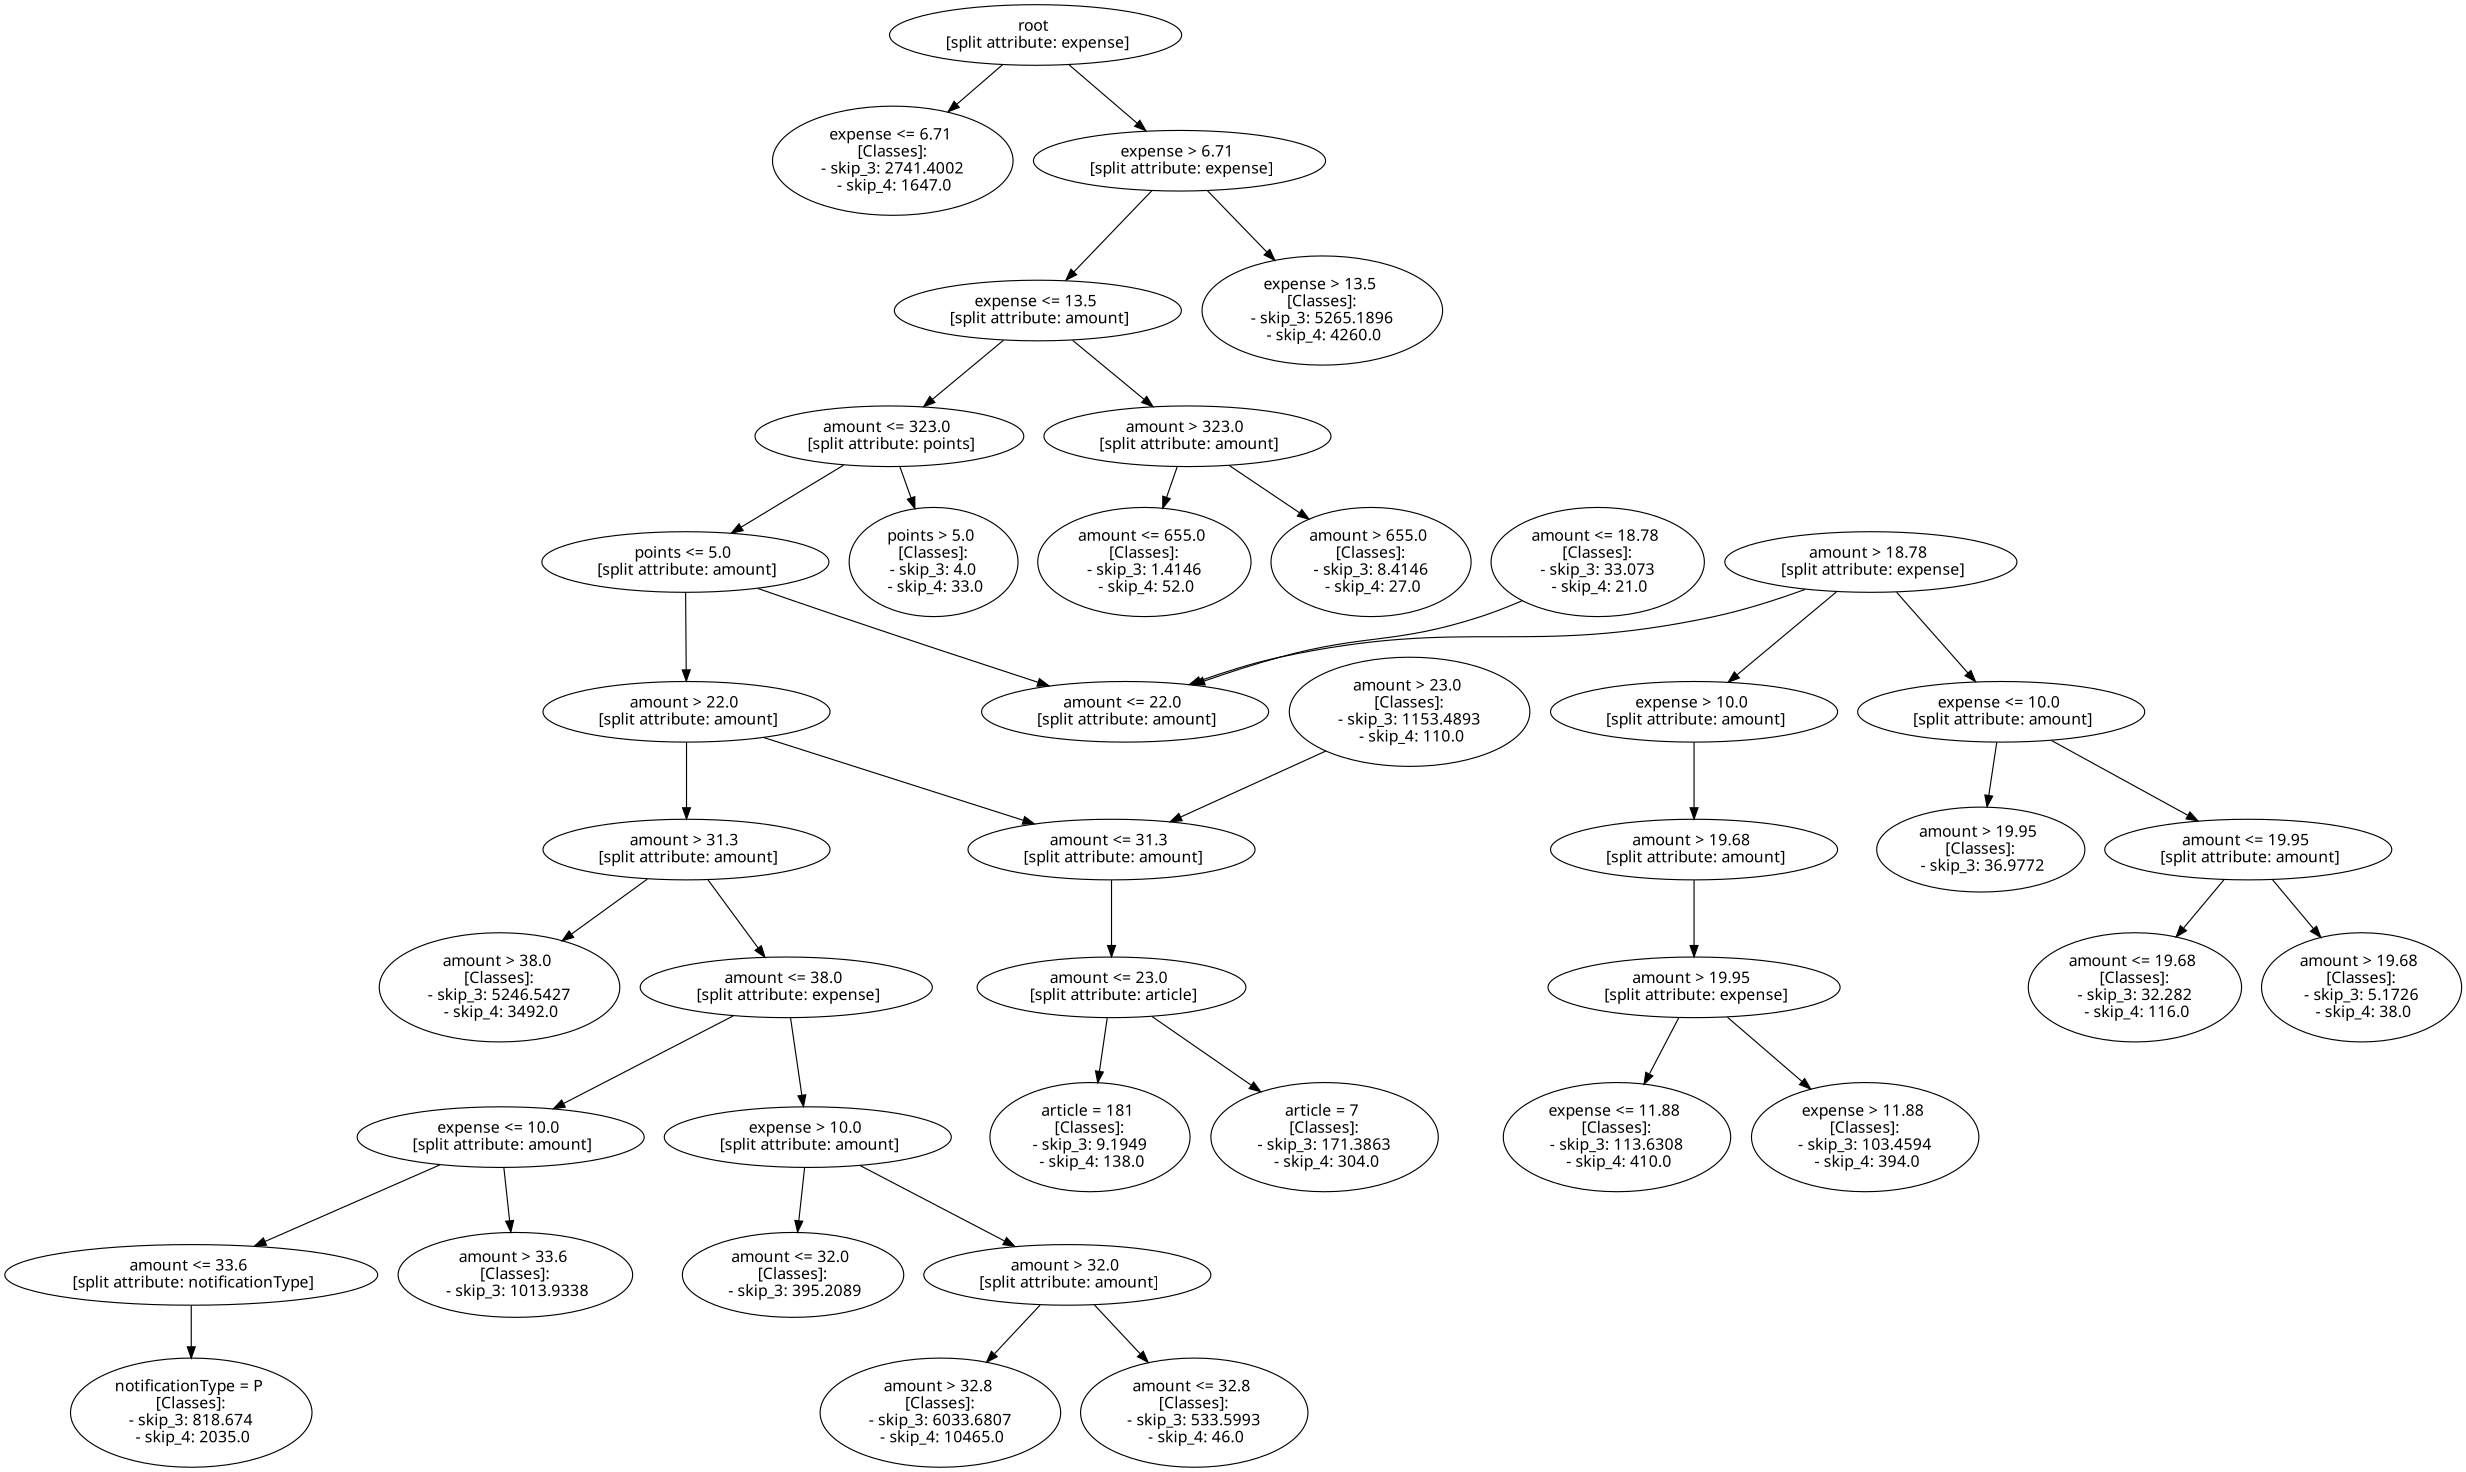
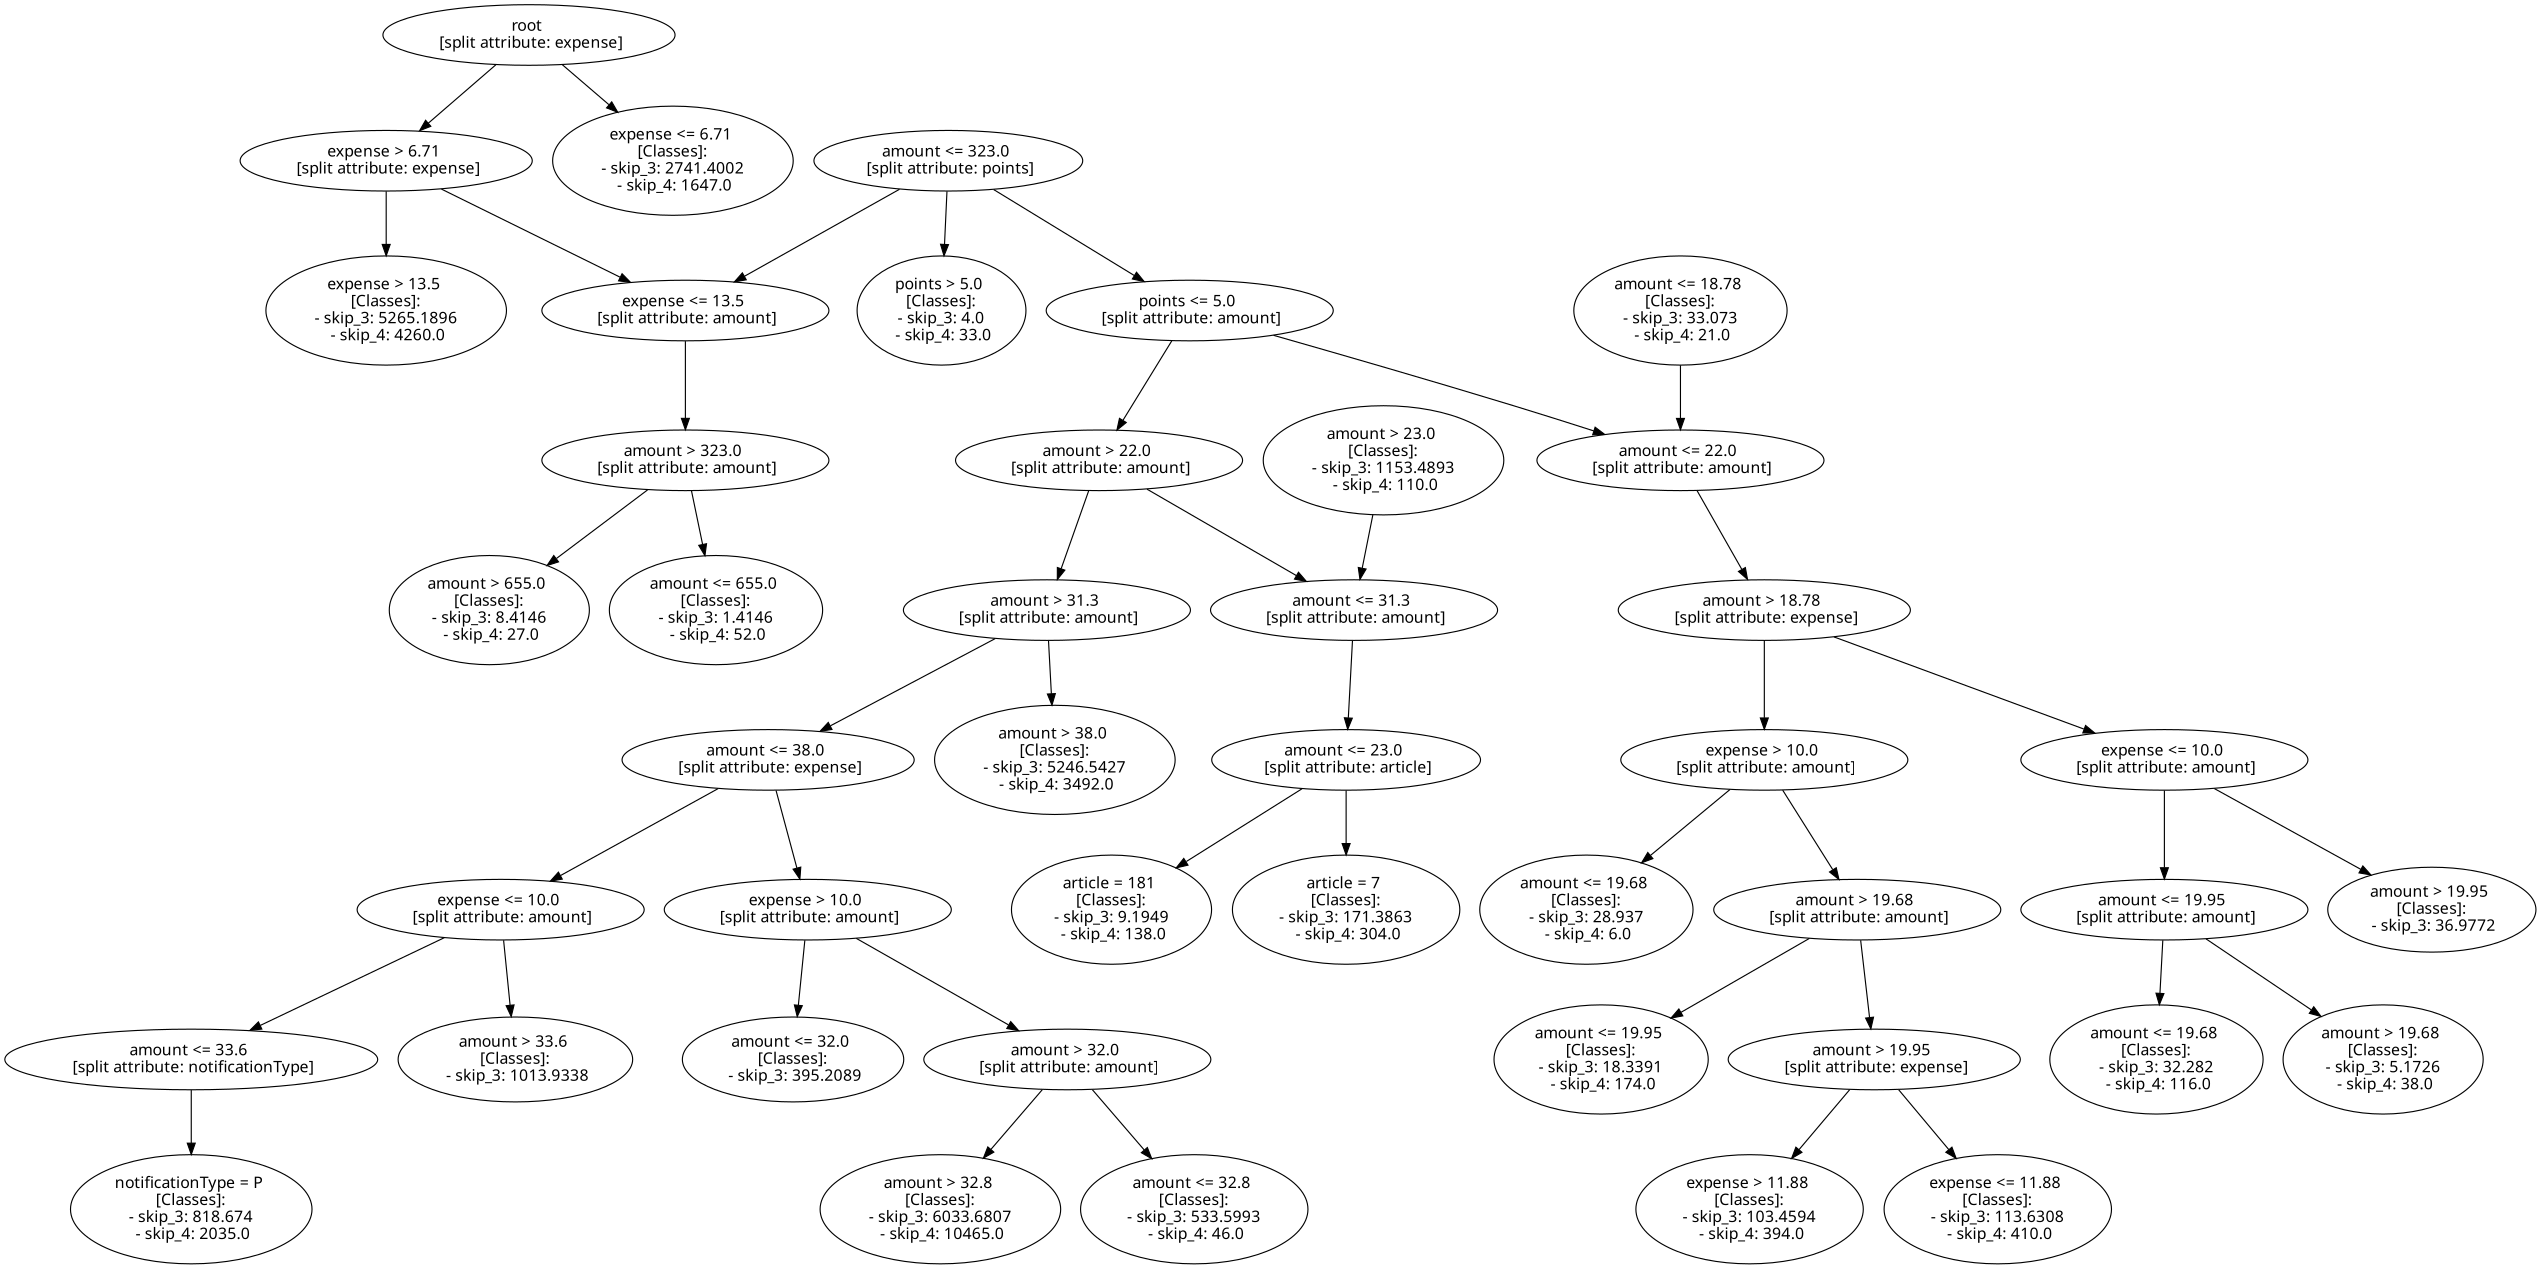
(968, 370) -> (822, 233)
(1503, 637) -> (1719, 530)
none -> (1586, 910)
none -> (1601, 1059)
